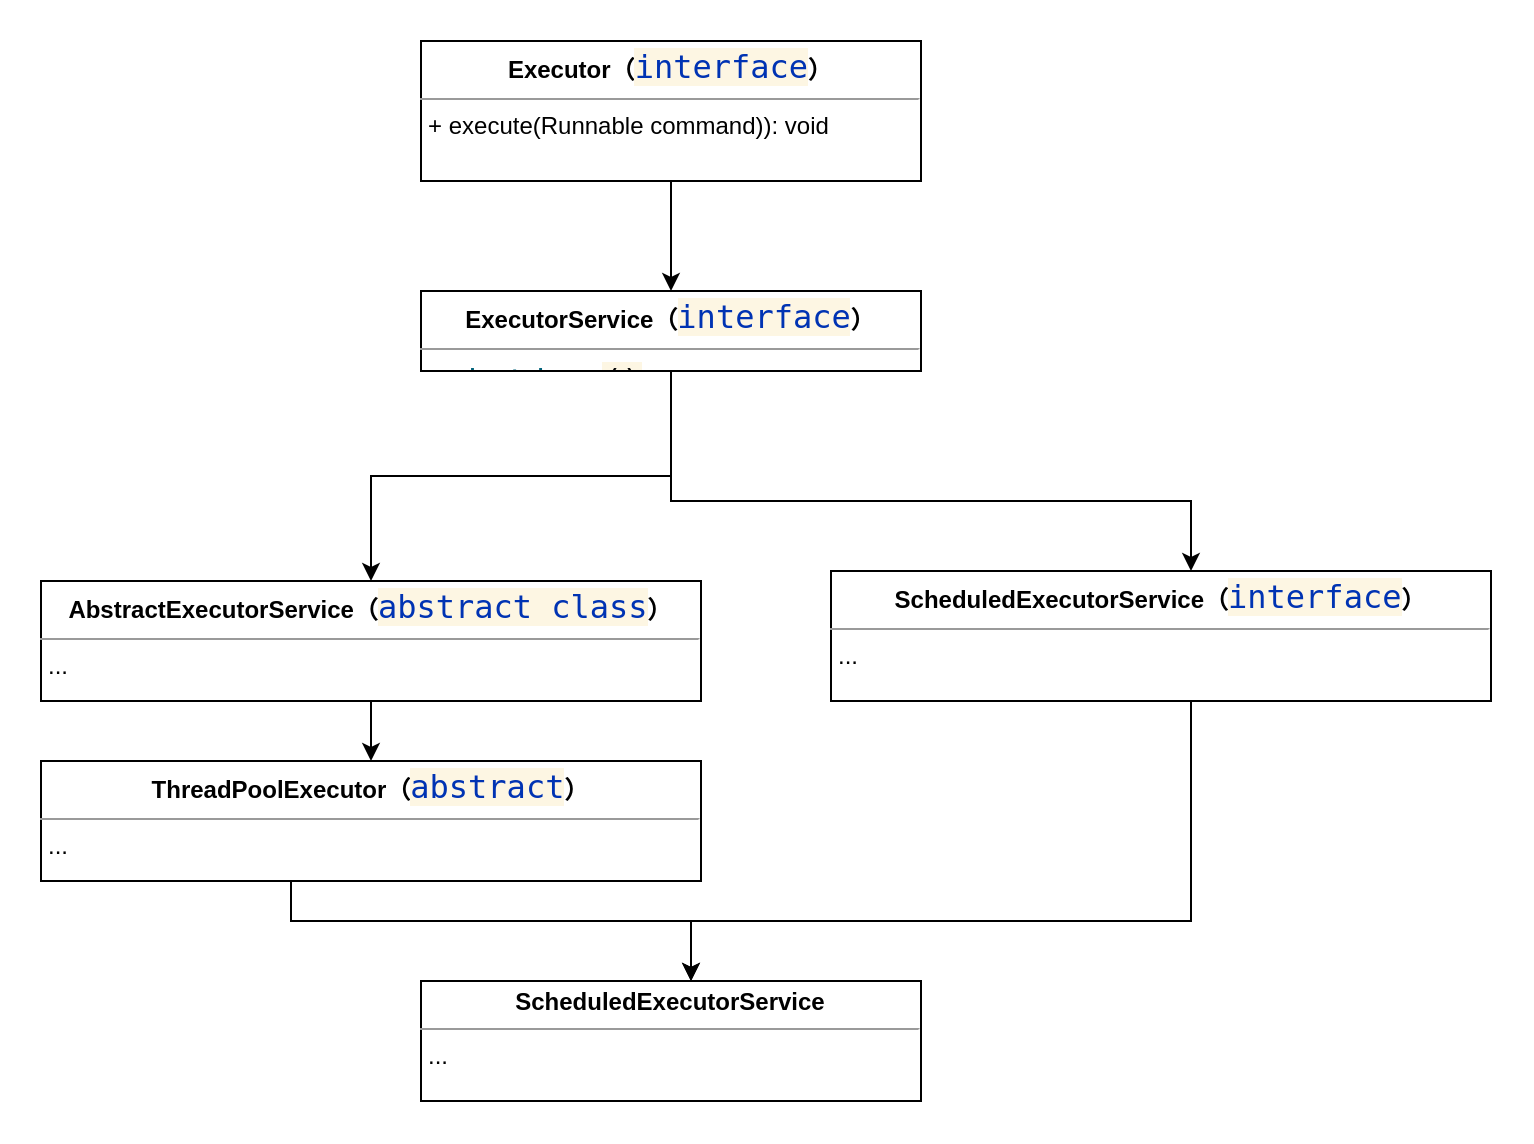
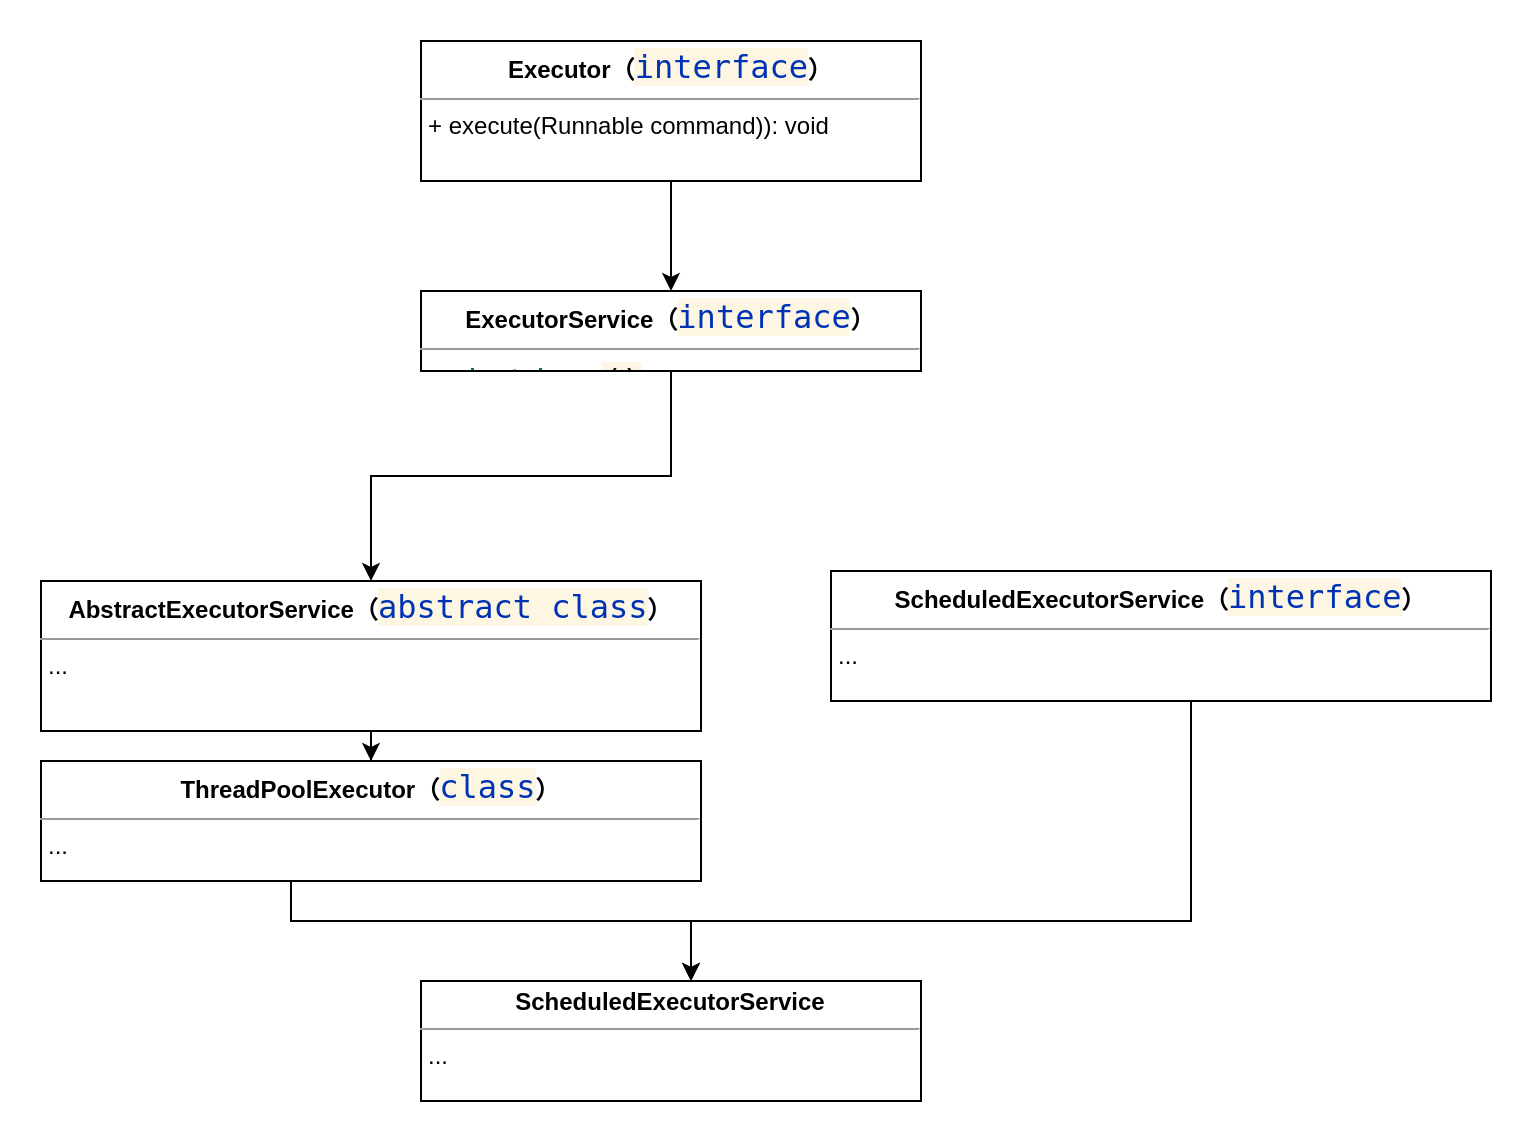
(948, 501) -> none
(371, 641) -> (371, 656)
(237, 790) -> (213, 790)
